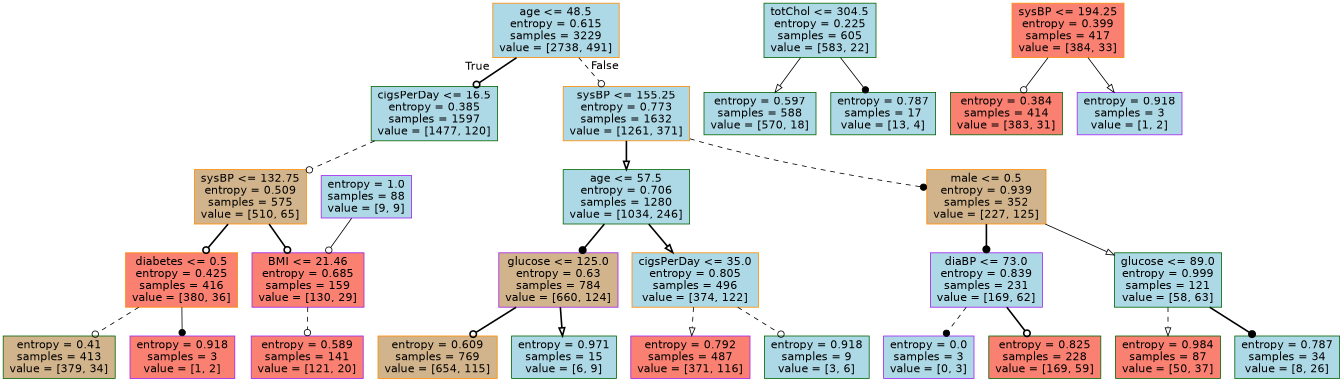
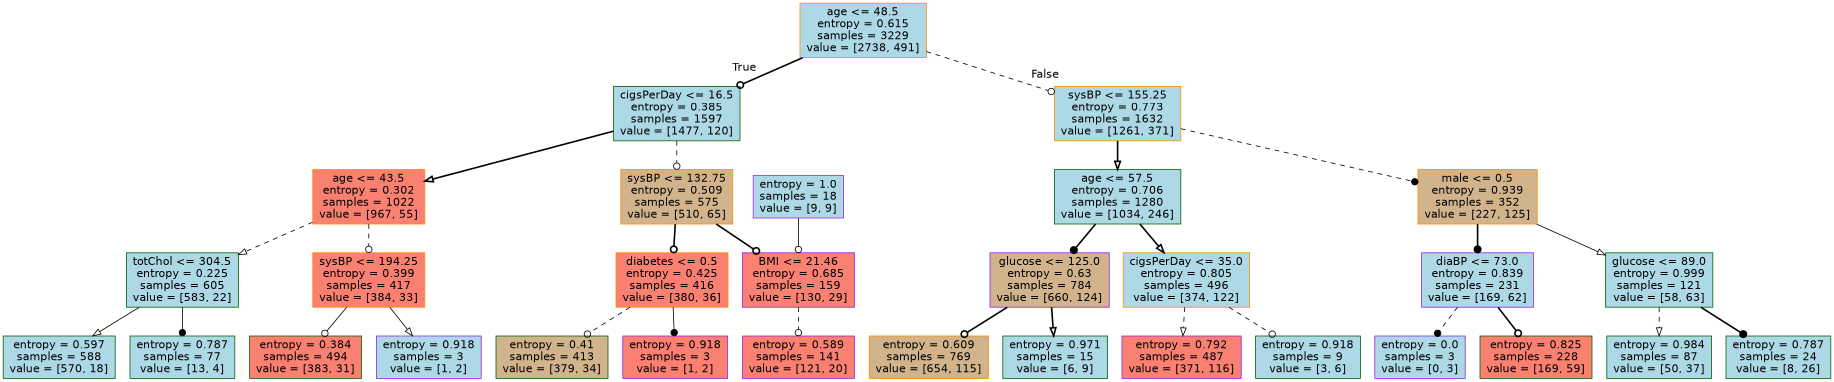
(883, 114) -> (182, 357)
(1006, 114) -> (306, 357)
(366, 197) -> (798, 197)
none -> (369, 197)
(1168, 357) -> (1659, 357)
(1287, 357) -> (1778, 357)
